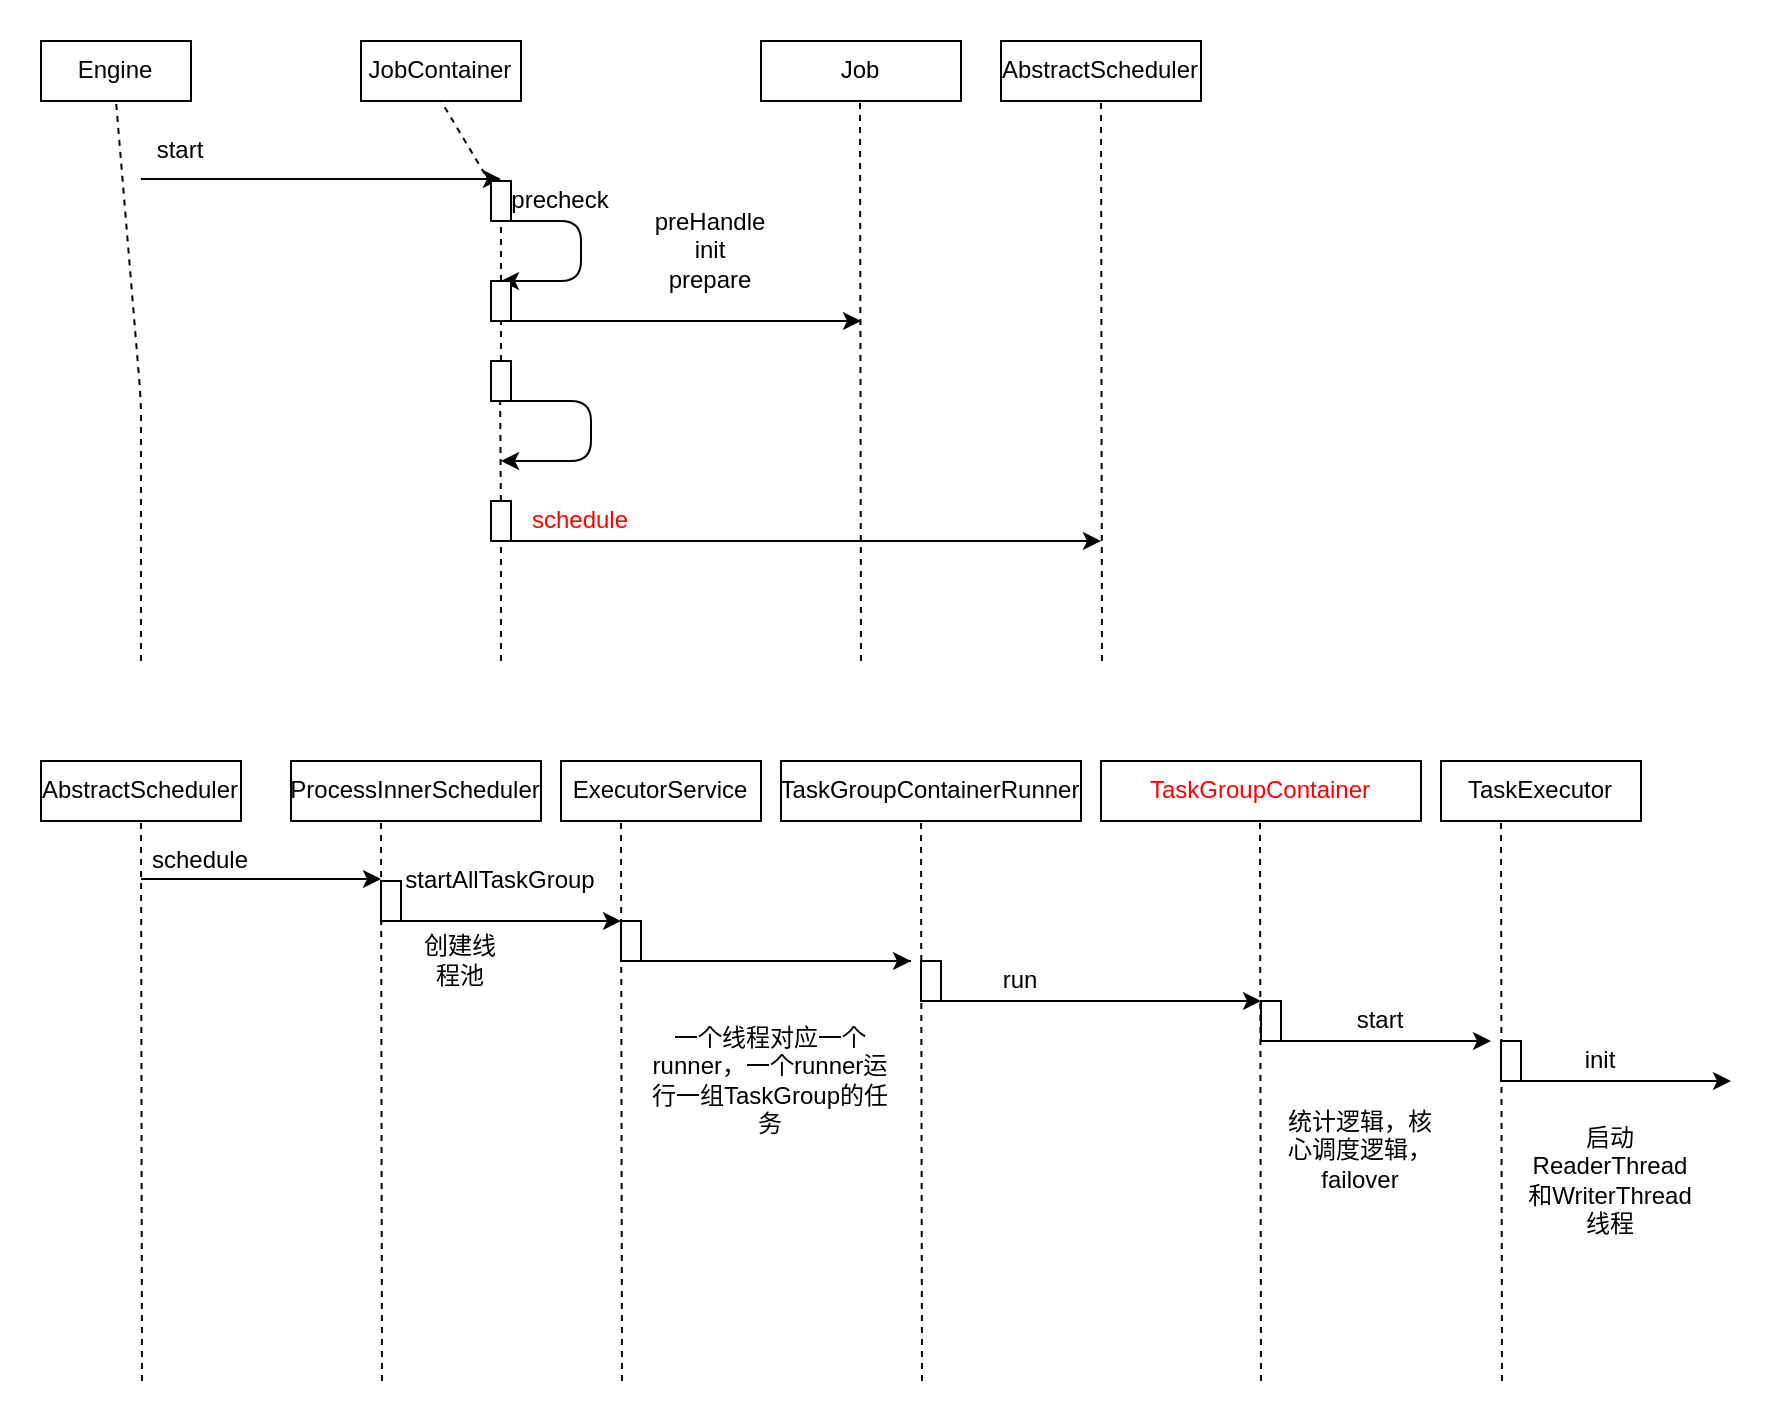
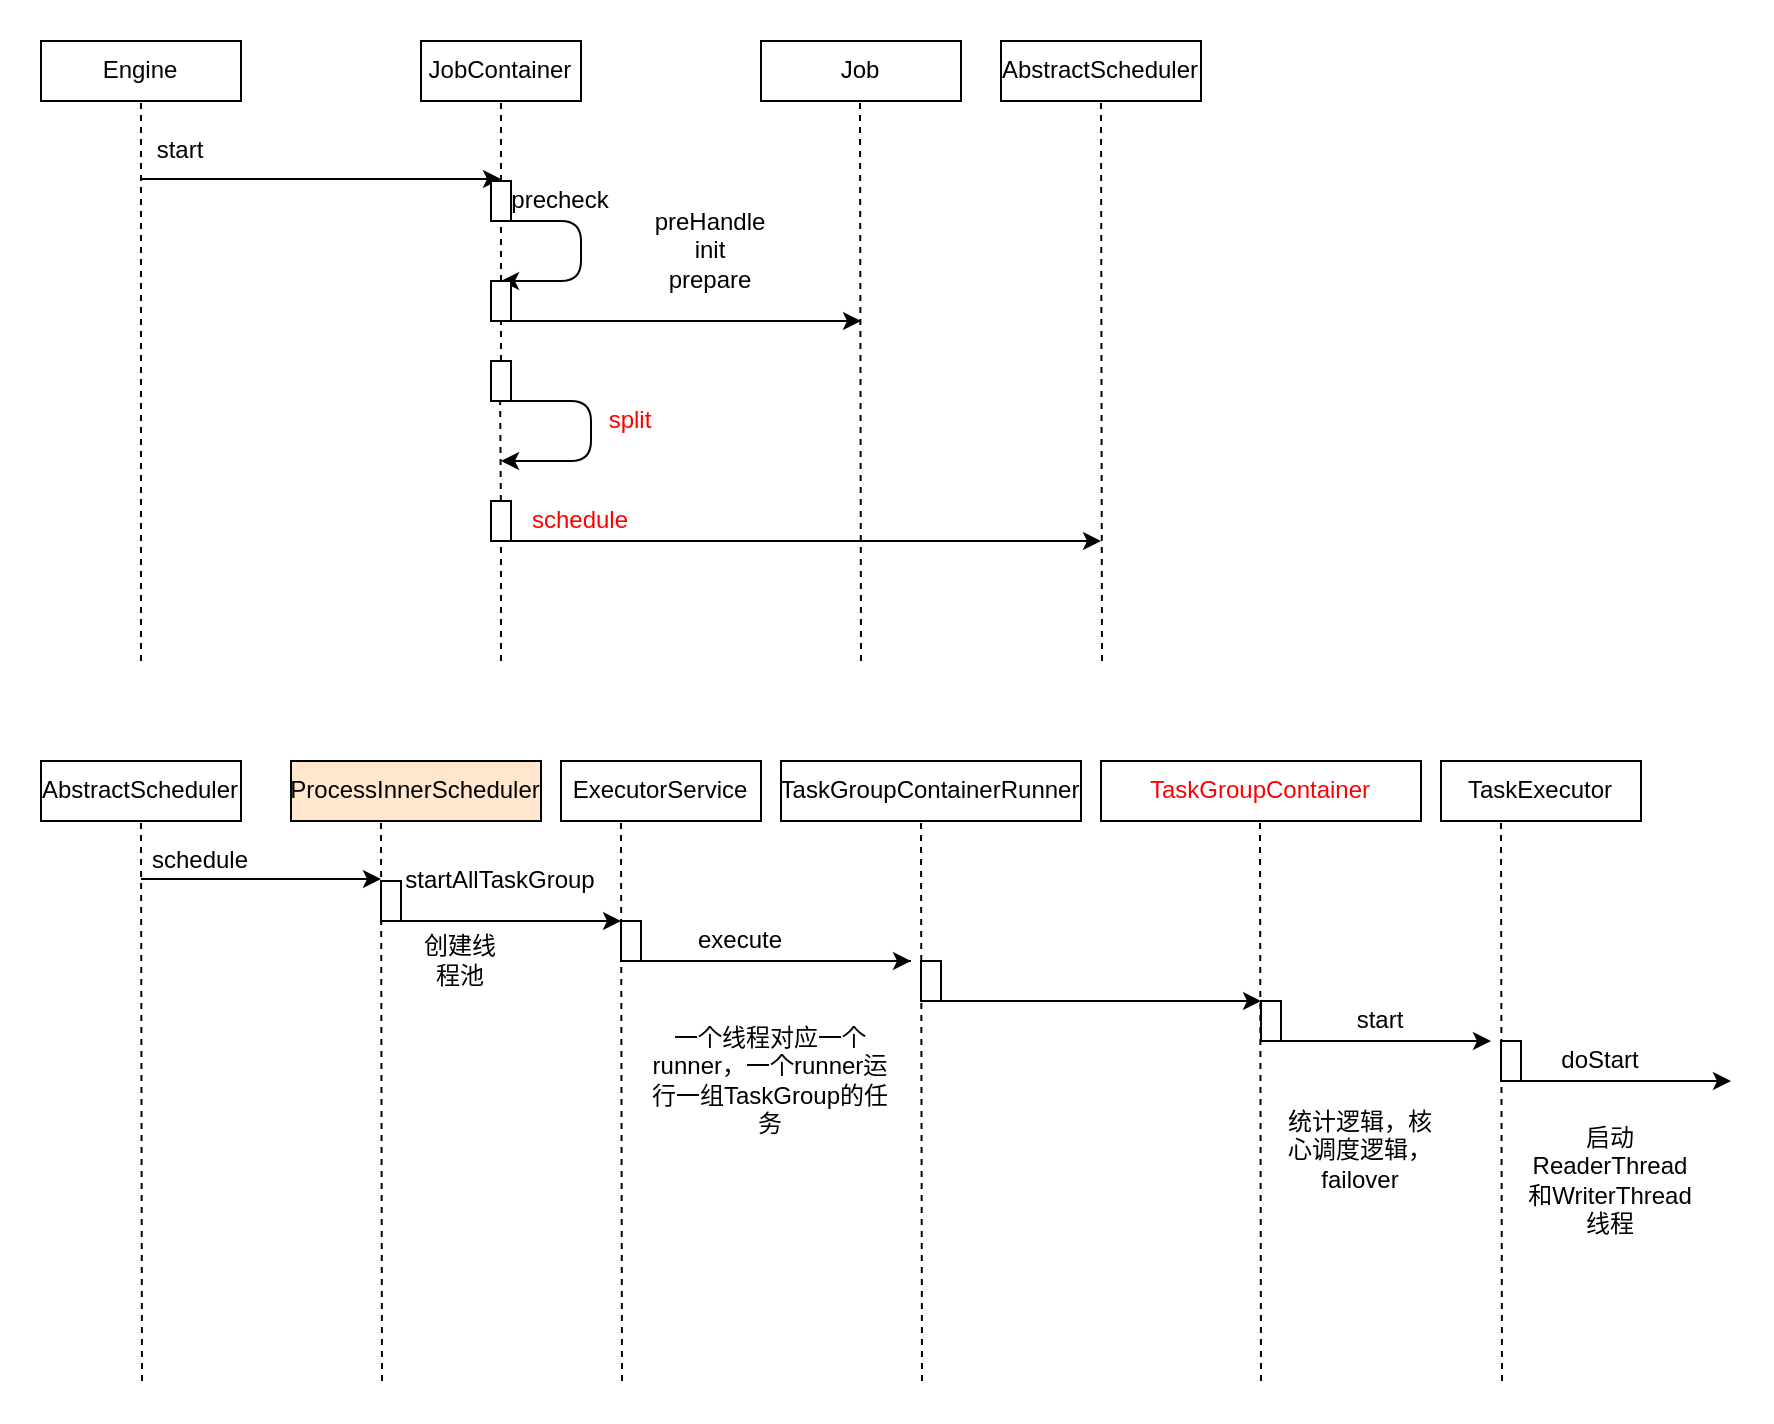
(116, 71) -> (141, 71)
(441, 71) -> (501, 71)
none -> (631, 421)
(416, 791) -> (416, 791)
none -> (741, 941)
(1021, 981) -> none
(1601, 1061) -> (1601, 1061)
